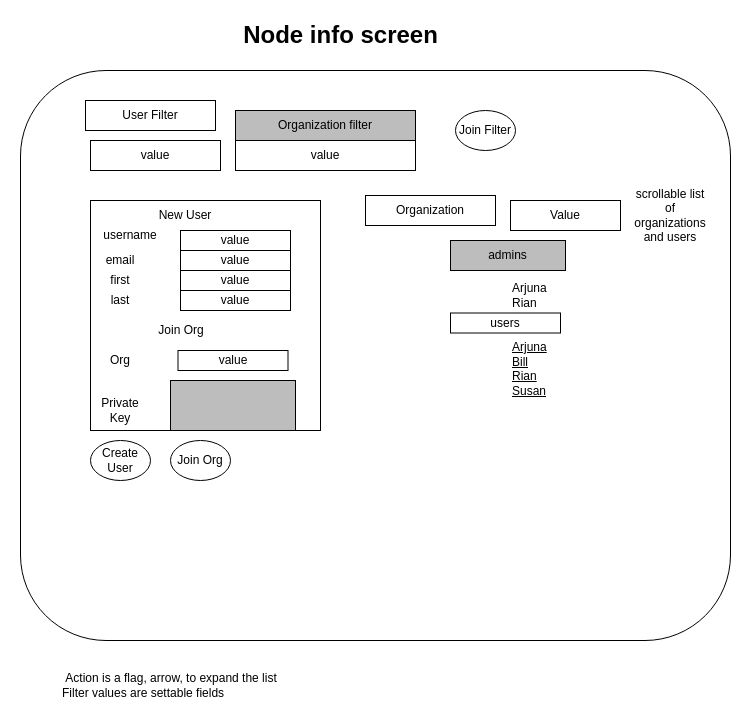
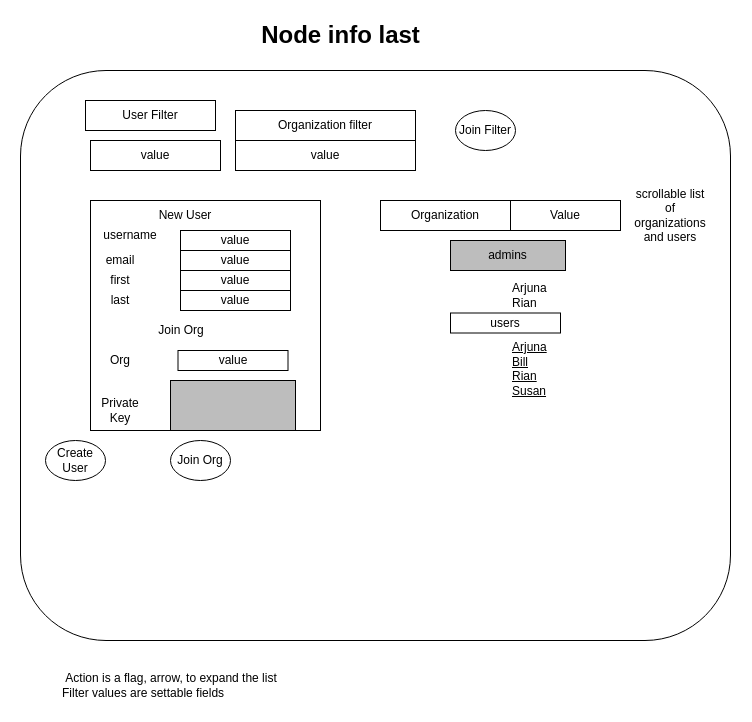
(341, 36) -> (341, 36)
(326, 126) -> (326, 126)
(431, 211) -> (446, 216)
(121, 461) -> (76, 461)
